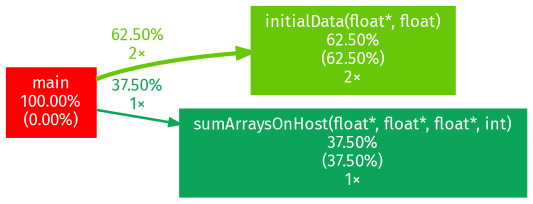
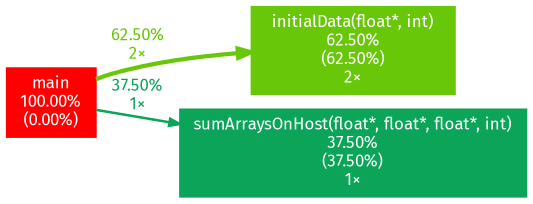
(353, 50) -> (353, 50)
